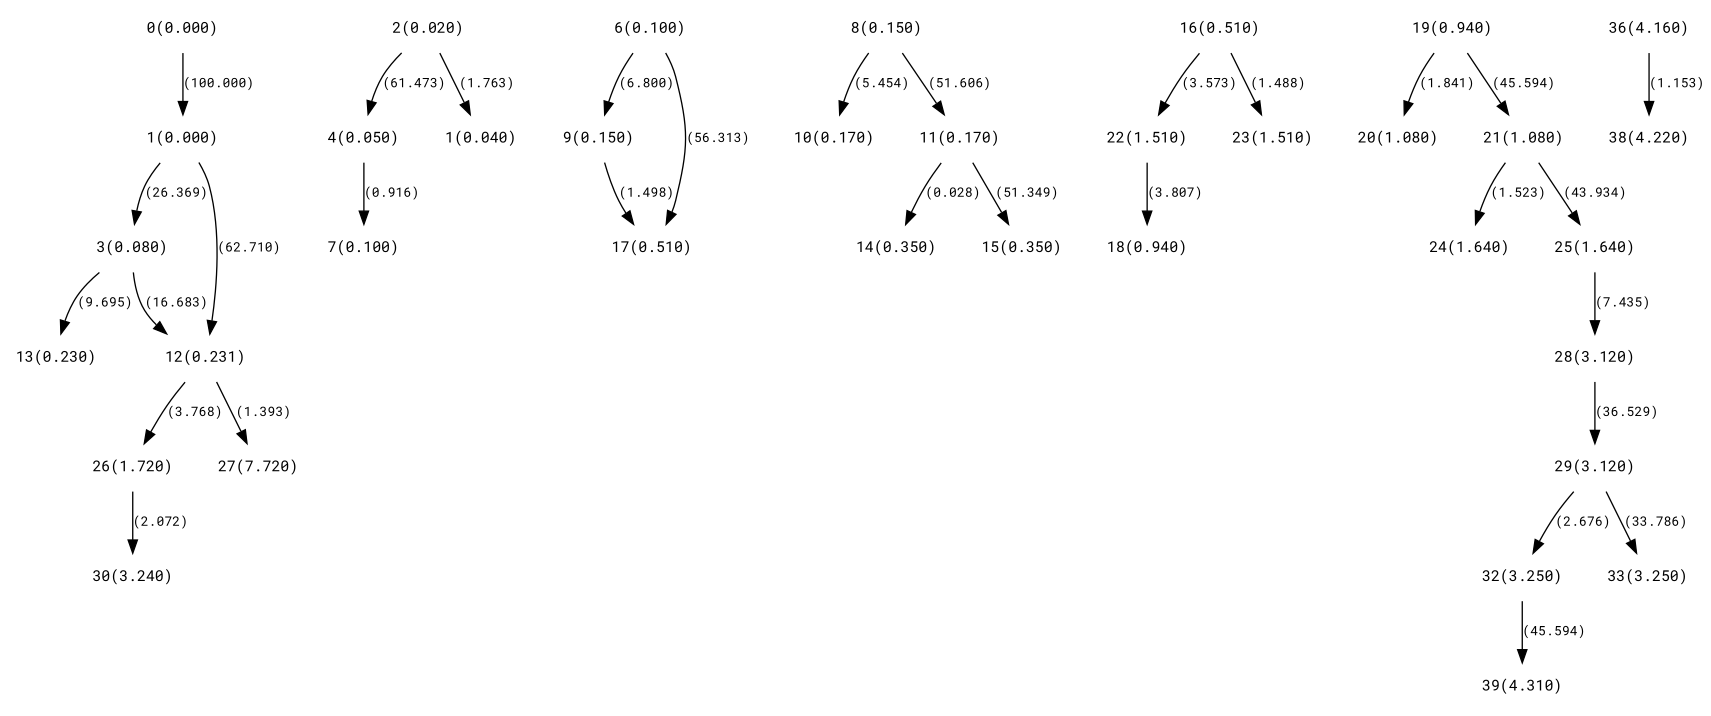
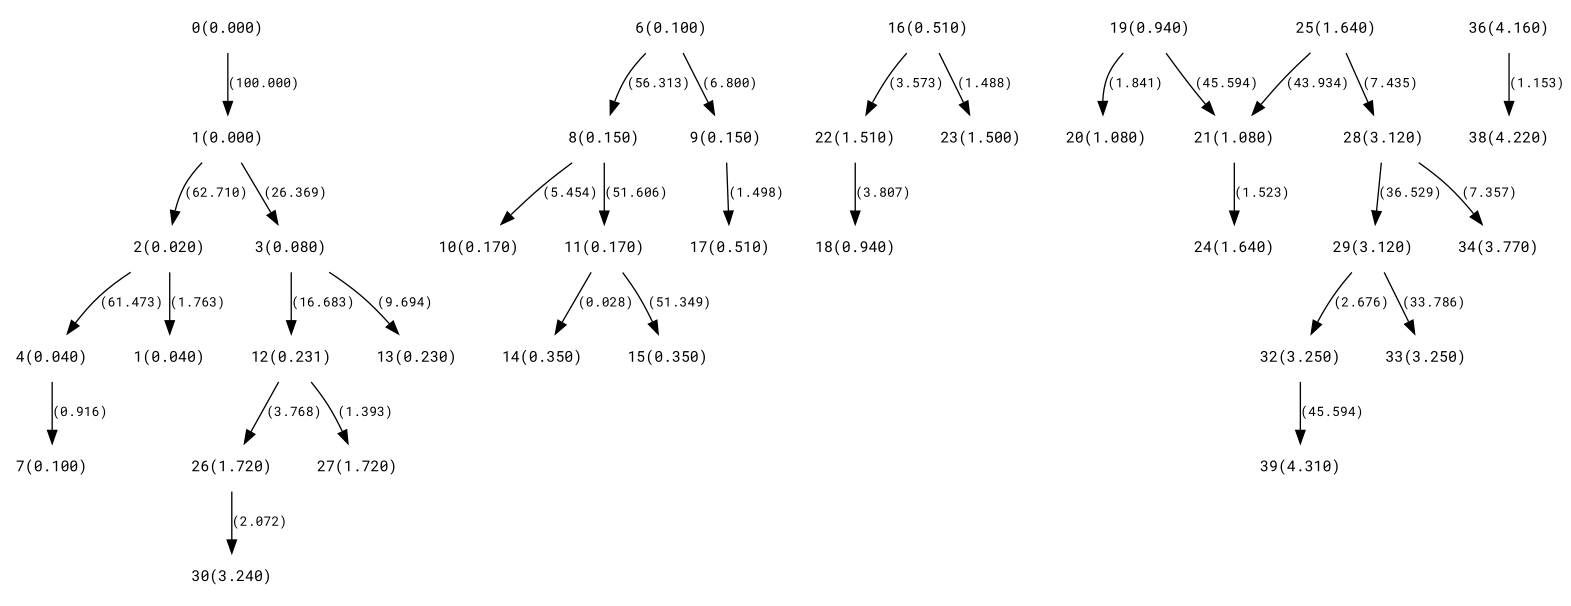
(685, 132) -> (627, 76)
(364, 139) -> (52, 358)
(1273, 139) -> (981, 139)
(1555, 188) -> (1285, 78)
(217, 240) -> (185, 185)
none -> (1498, 248)
(106, 303) -> (405, 303)
(258, 468) -> (357, 468)
